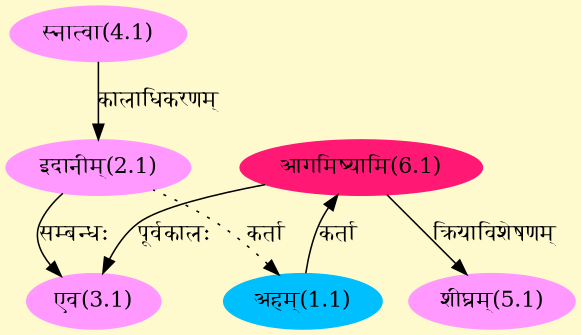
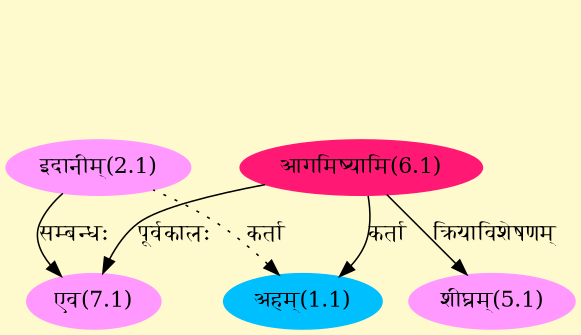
(98, 34) -> none
(314, 239) -> (368, 233)
(94, 301) -> (94, 301)
